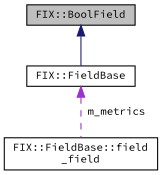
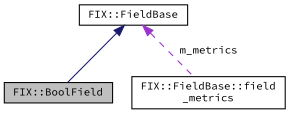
(81, 51) -> (92, 58)
(81, 154) -> (209, 93)
